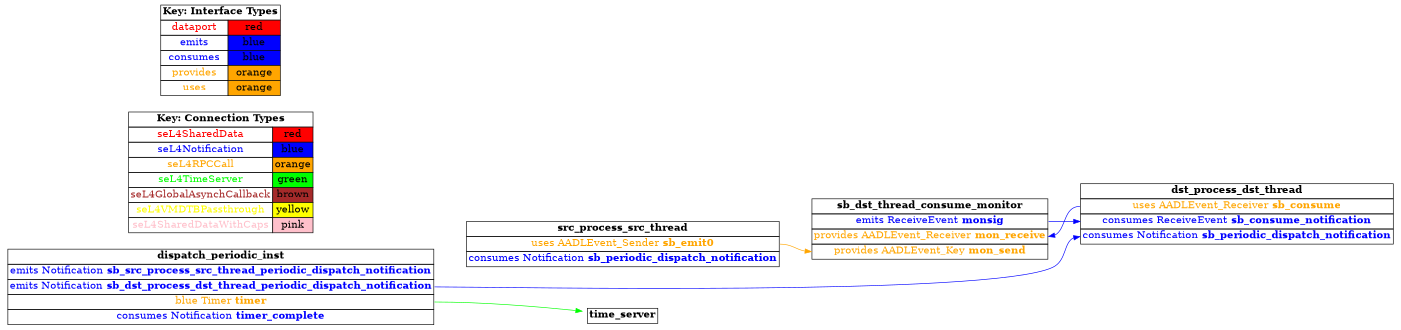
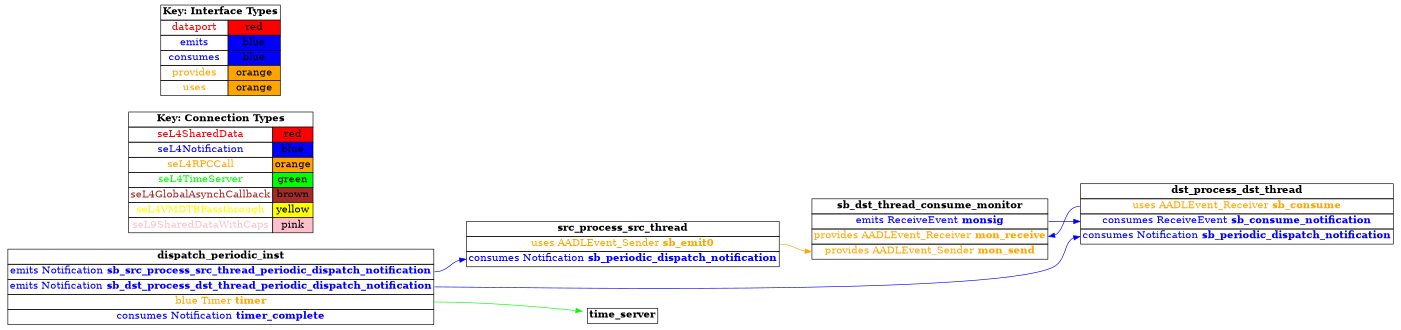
(201, 225) -> (201, 225)
(901, 250) -> (901, 250)
none -> (448, 267)
